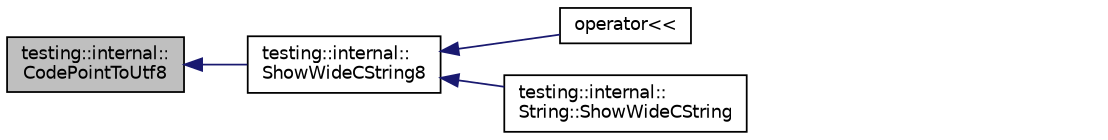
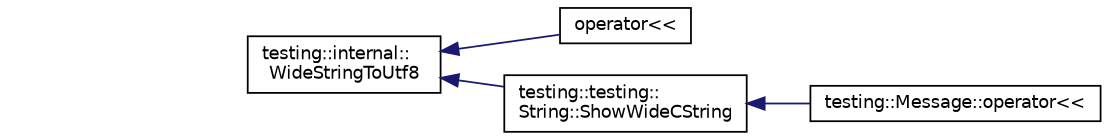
(96, 65) -> none
(344, 65) -> (344, 65)
(625, 104) -> (625, 104)
none -> (956, 104)
